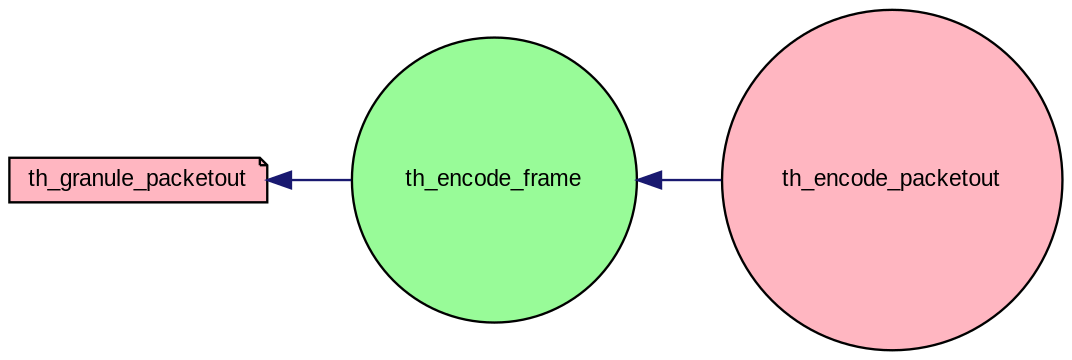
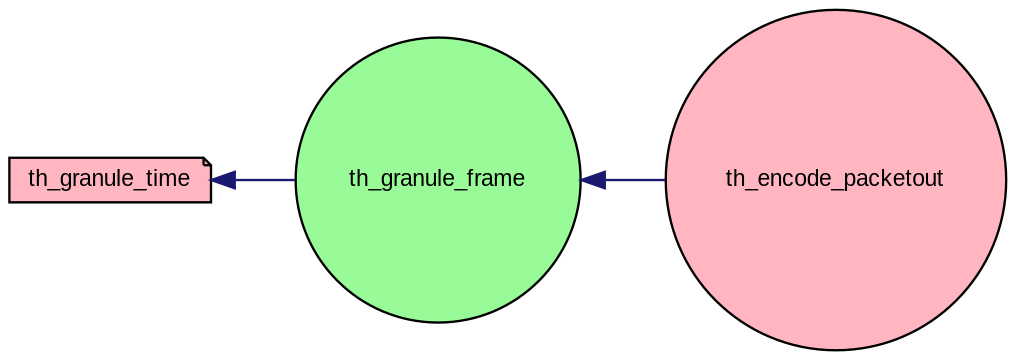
(138, 180) -> (110, 180)
(494, 180) -> (438, 180)
